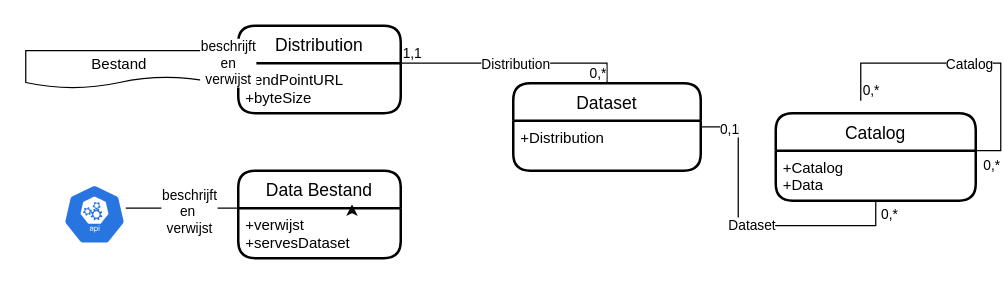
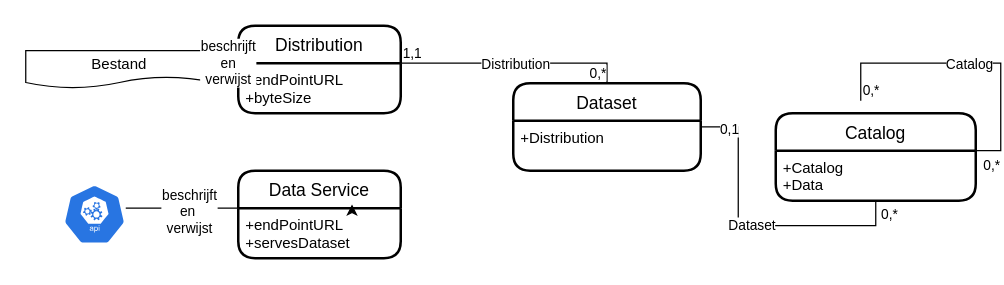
(319, 190) -> (319, 190)
(281, 225) -> (293, 225)
